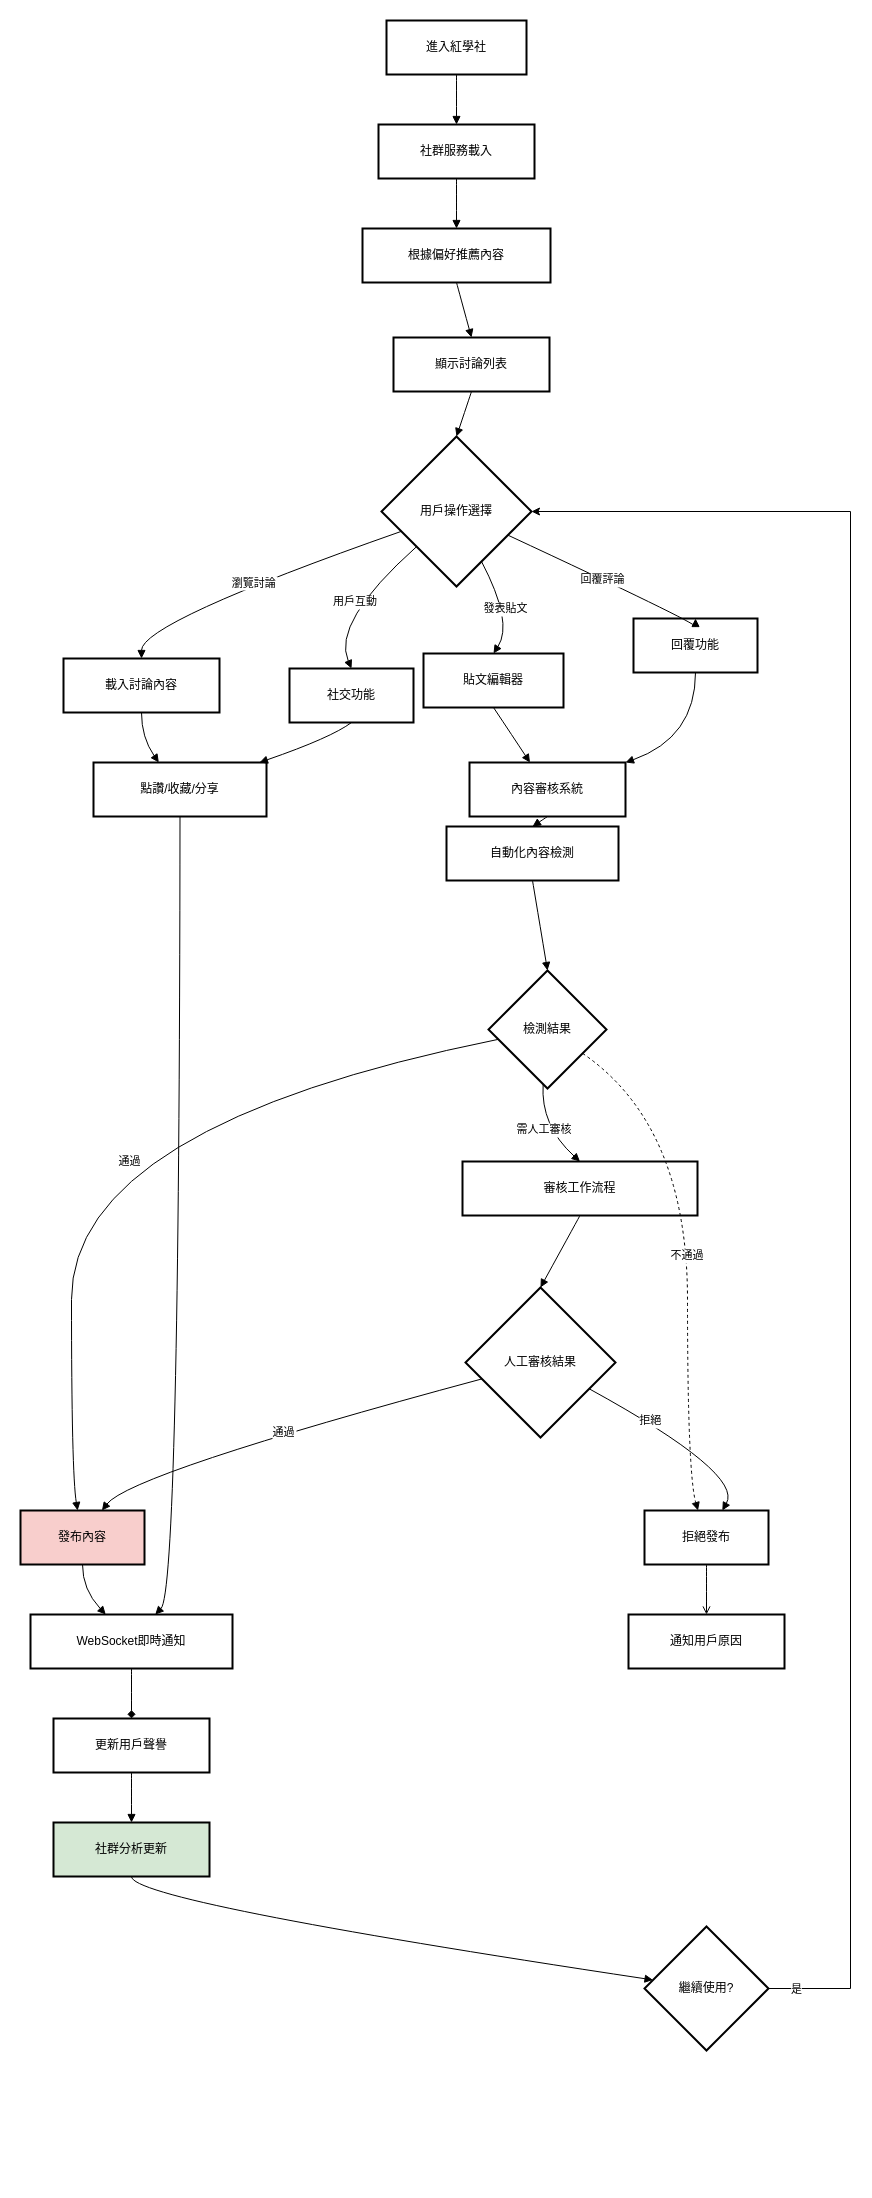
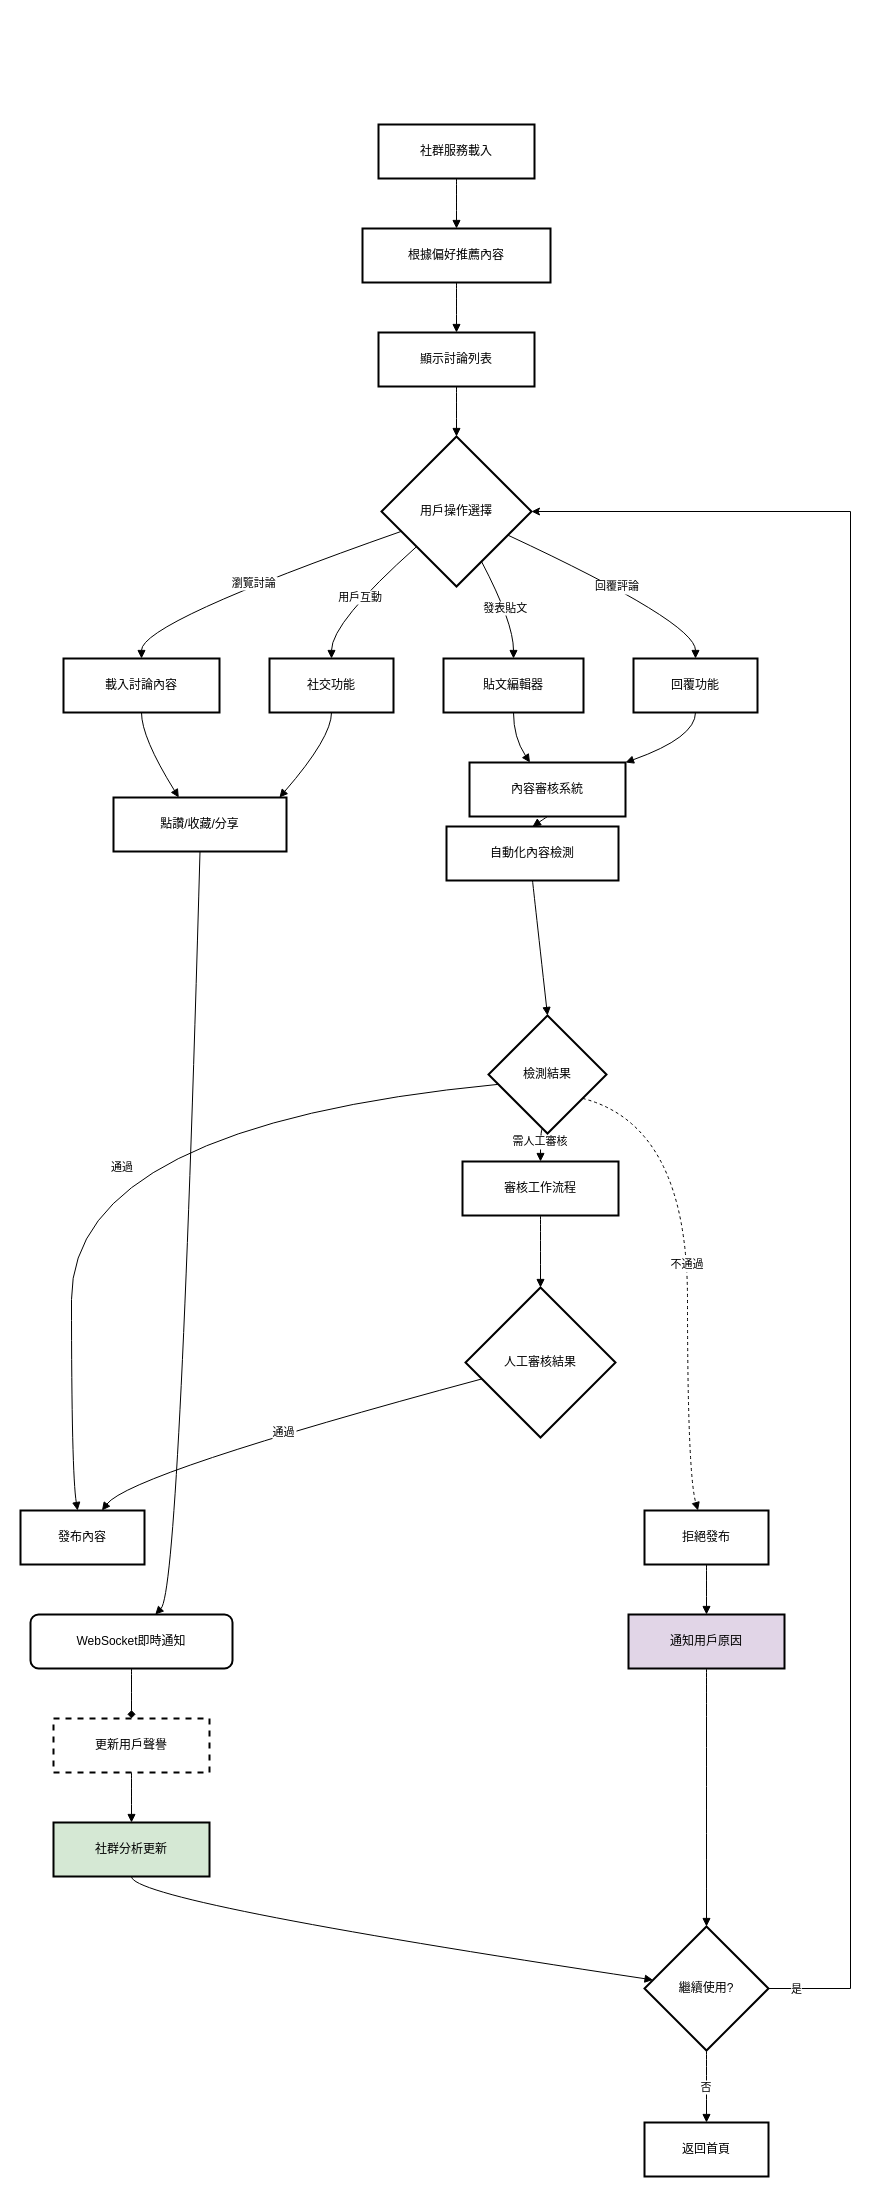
(457, 48) -> none
(457, 96) -> none
(472, 365) -> (457, 360)
(696, 646) -> (696, 686)
(494, 681) -> (514, 686)
(352, 696) -> (332, 686)
(180, 790) -> (200, 825)
(548, 1030) -> (548, 1075)
(580, 1189) -> (541, 1189)
(668, 1436) -> none
(83, 1538) -> (83, 1538)
(87, 1589) -> none
(707, 1607) -> (707, 1605)
(132, 1642) -> (132, 1642)
(707, 1642) -> (707, 1642)
(132, 1746) -> (132, 1746)
none -> (707, 1794)
none -> (707, 2083)
none -> (707, 2150)
